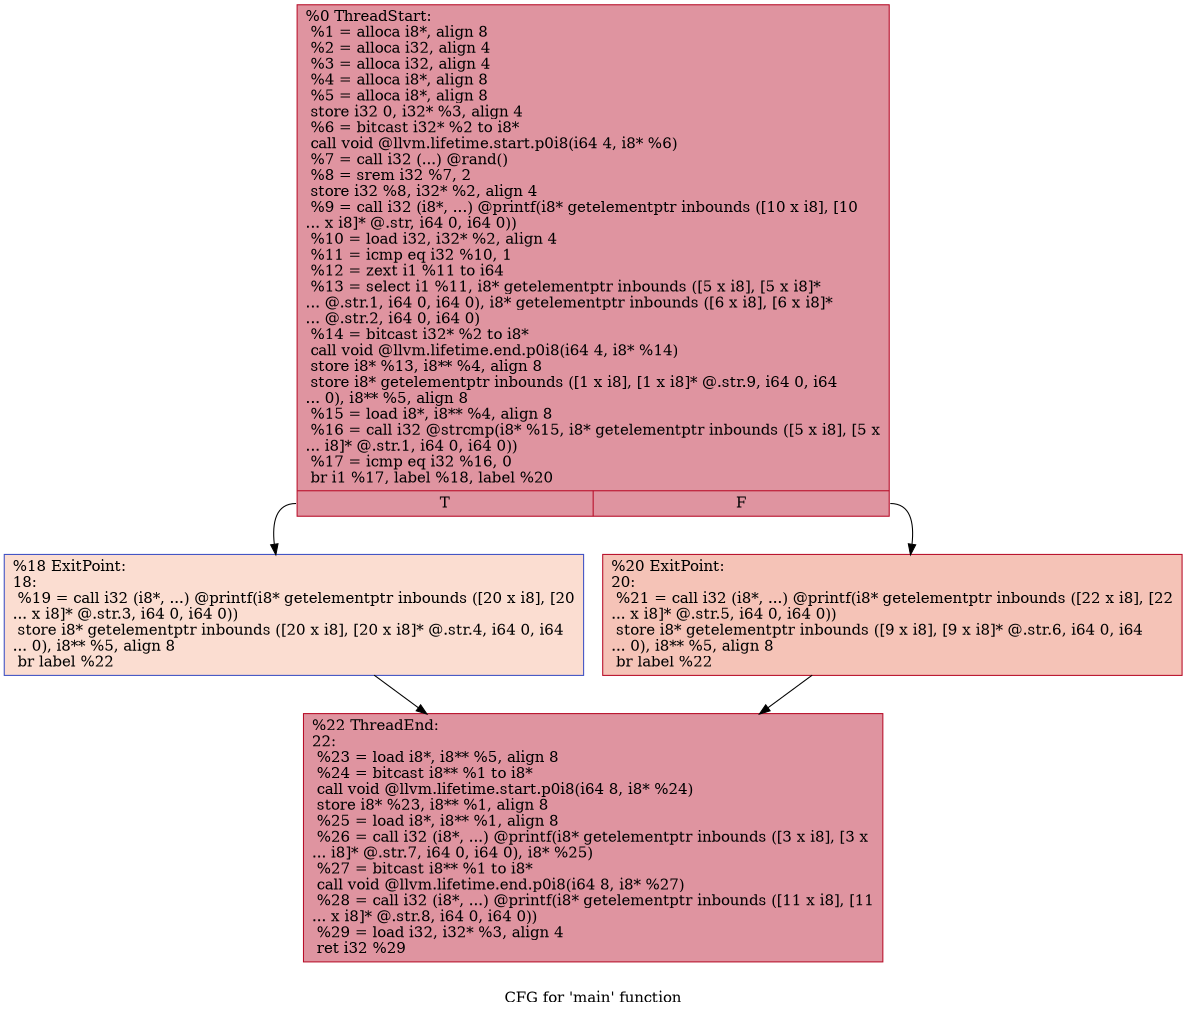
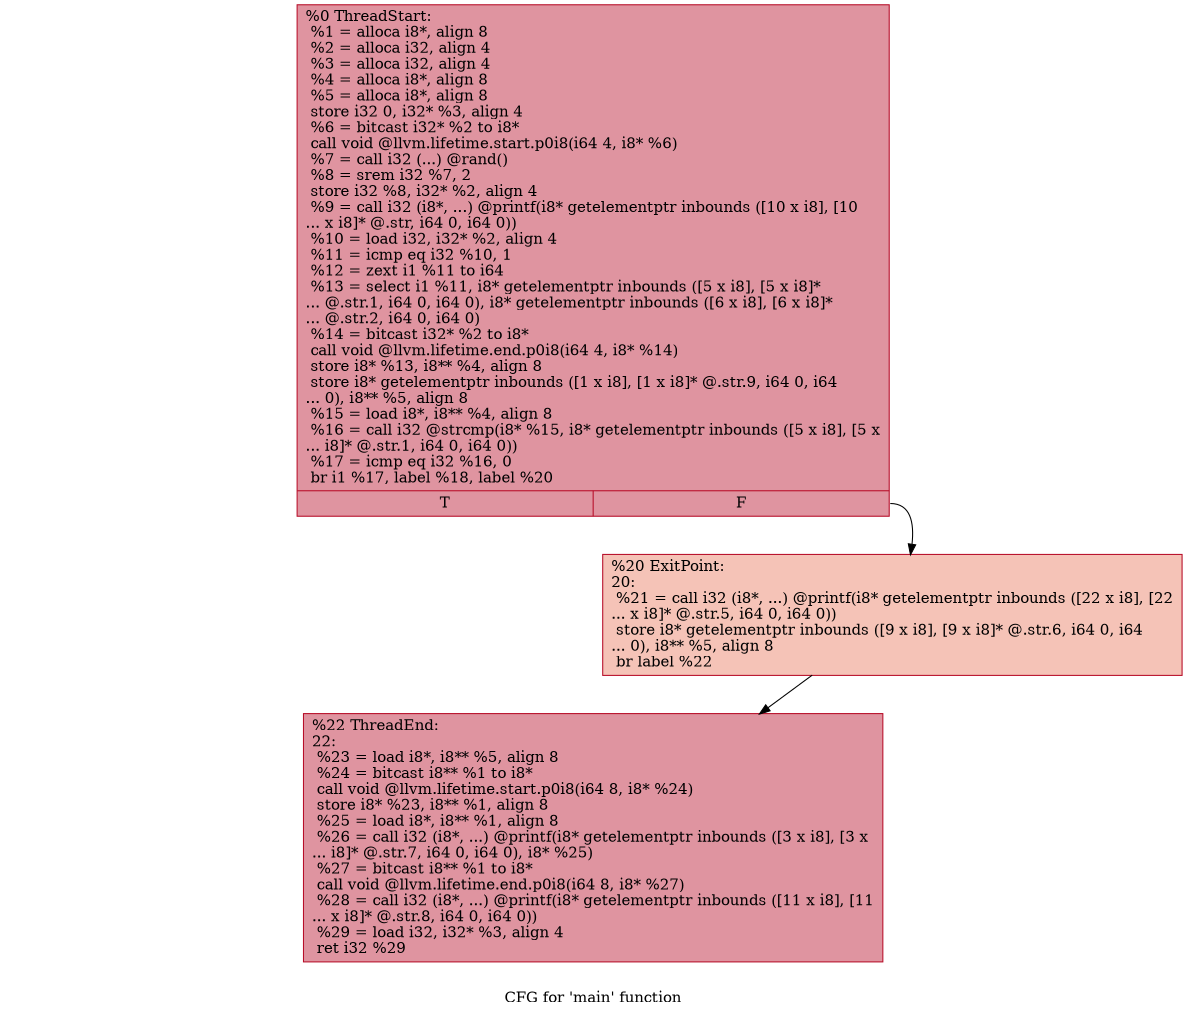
(294, 615) -> none
